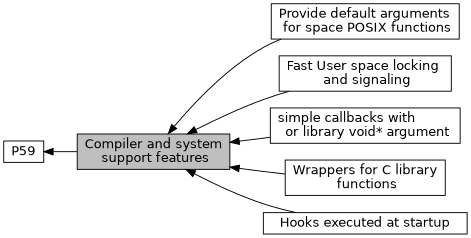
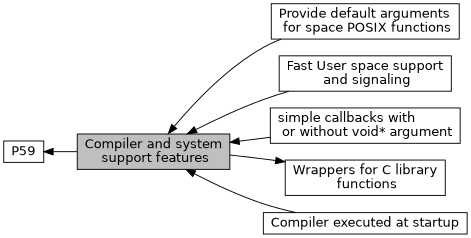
(365, 74) -> (365, 74)
(365, 126) -> (365, 126)
(262, 171) -> (253, 158)
(365, 223) -> (365, 223)
